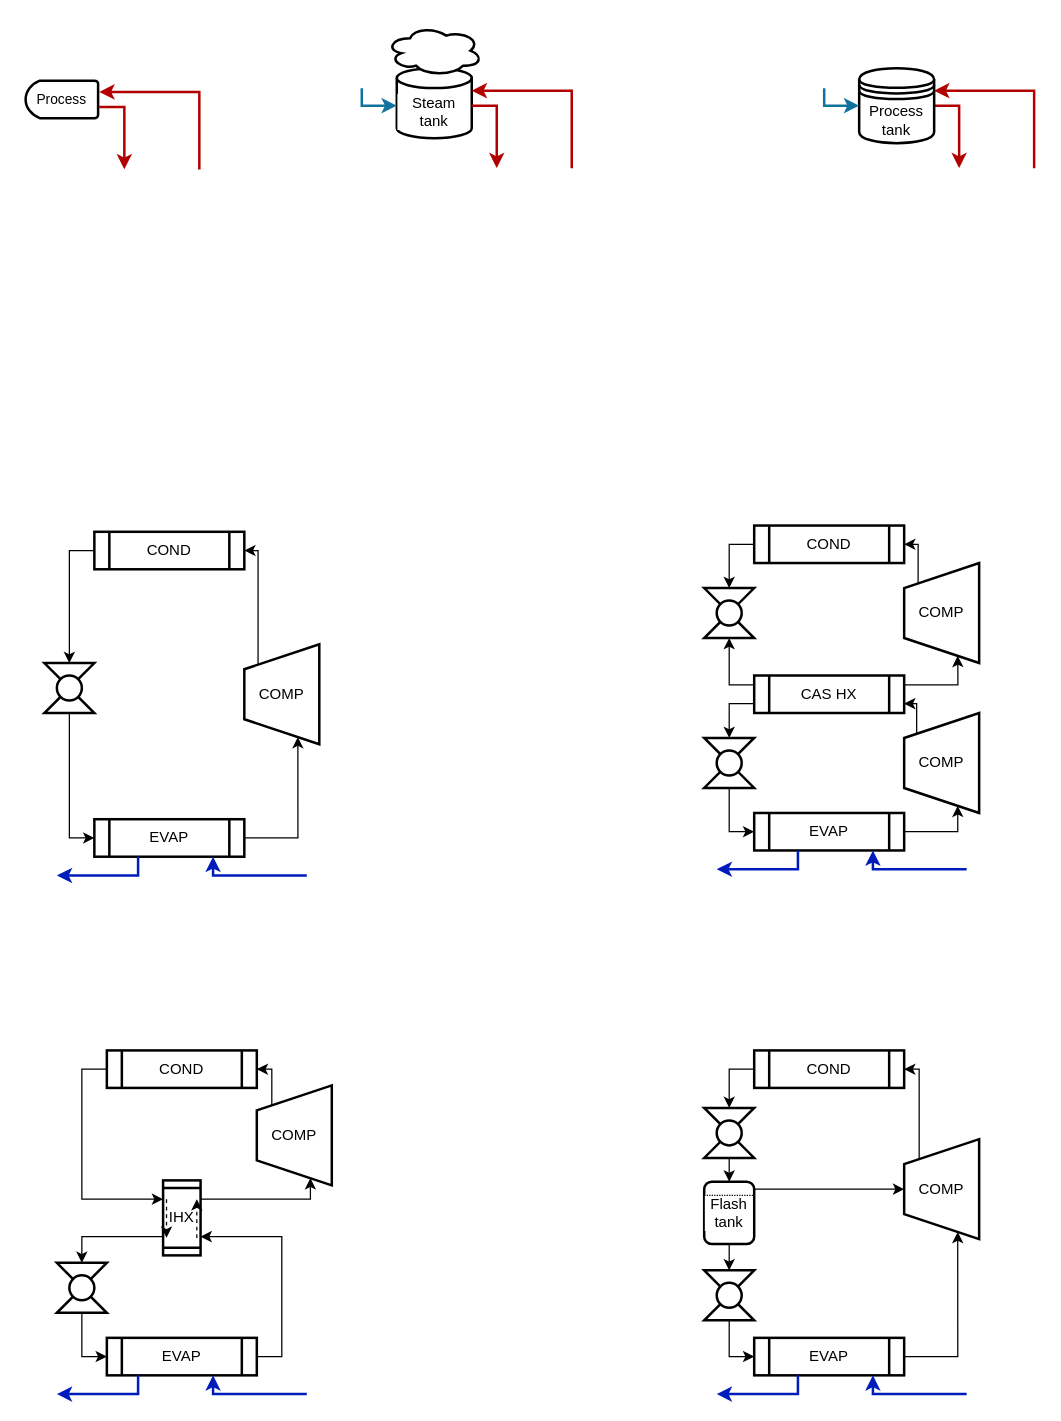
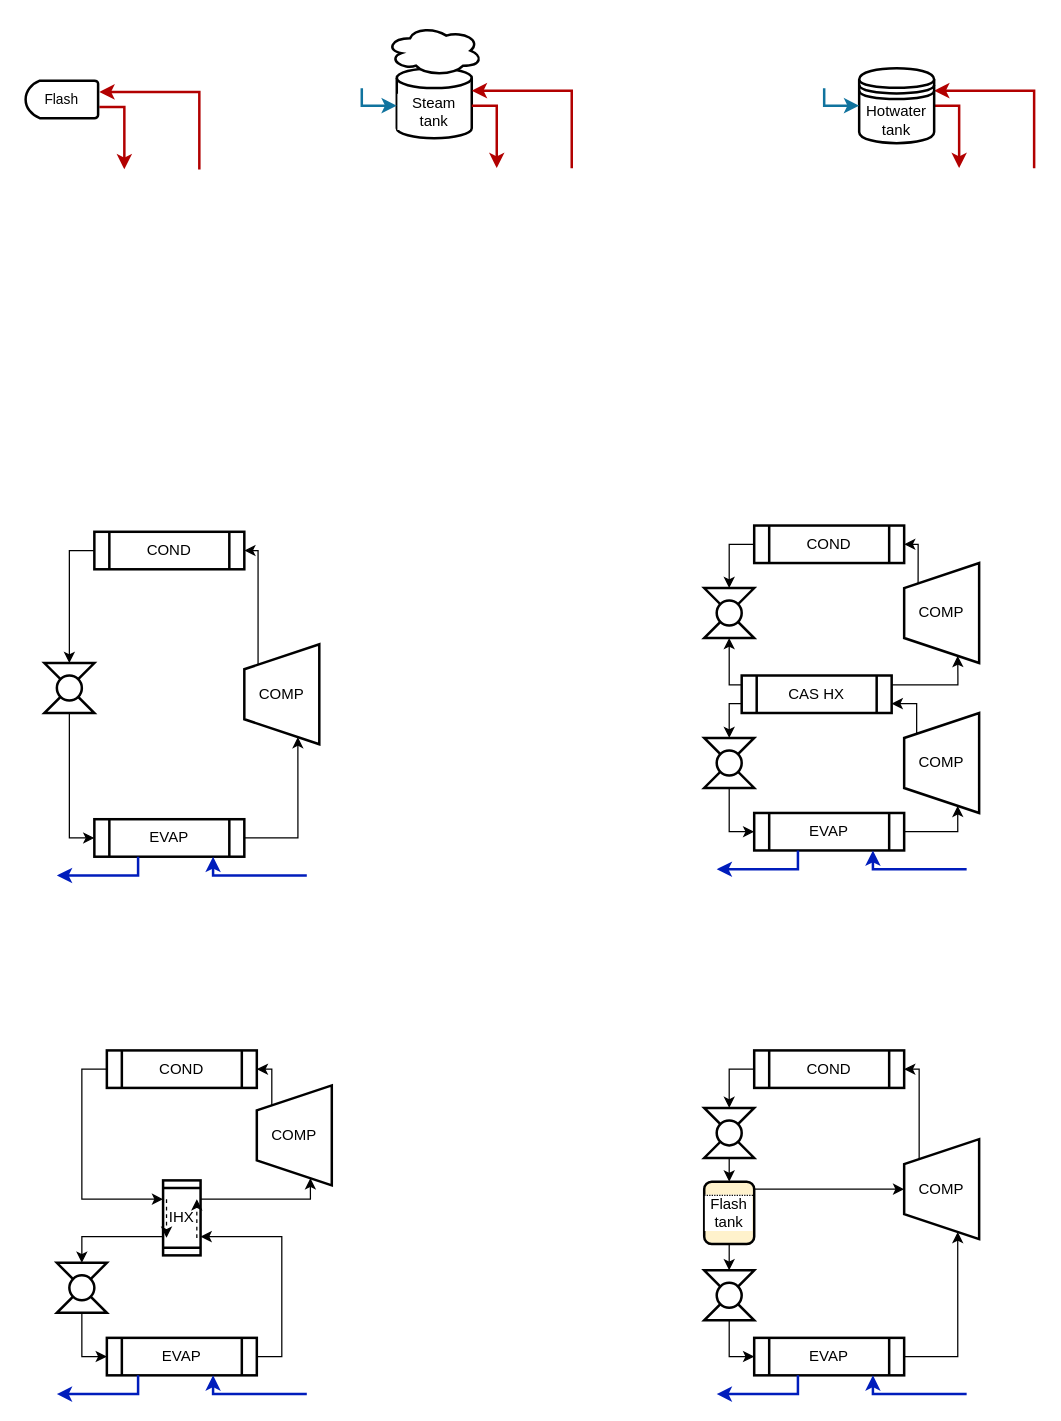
(62, 99) -> (62, 99)
(897, 121) -> (897, 121)
(829, 694) -> (817, 694)
(729, 1213) -> (729, 1213)
